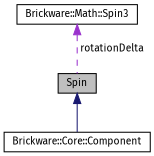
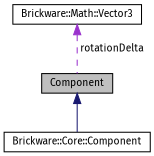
(77, 14) -> (77, 14)
(77, 83) -> (77, 83)
